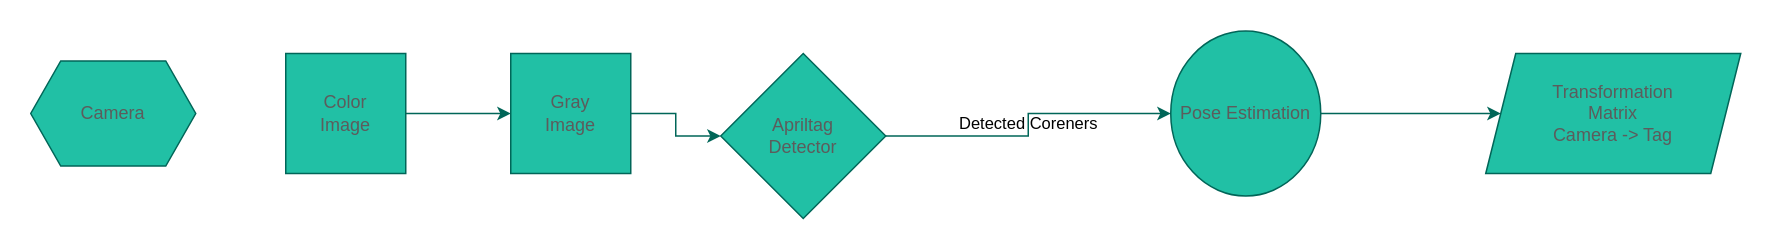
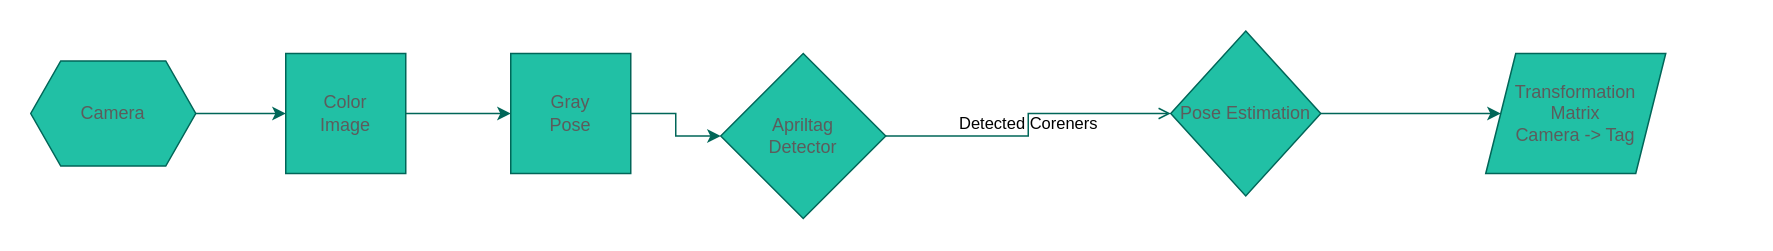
none -> (236, 113)
(571, 113) -> (571, 113)
(1159, 113) -> (1161, 113)
(1246, 113) -> (1246, 113)
(1613, 113) -> (1576, 113)
